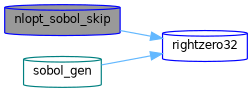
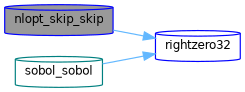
(62, 20) -> (59, 20)
(62, 72) -> (59, 72)
